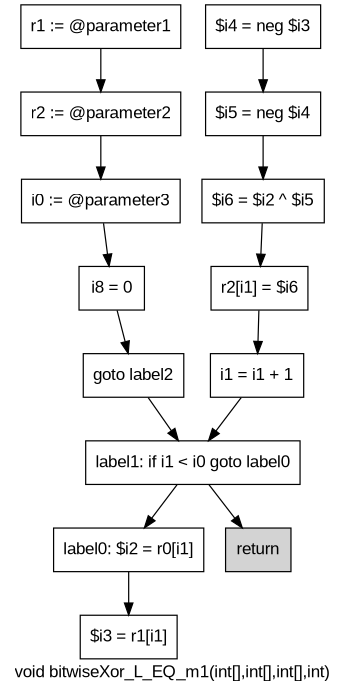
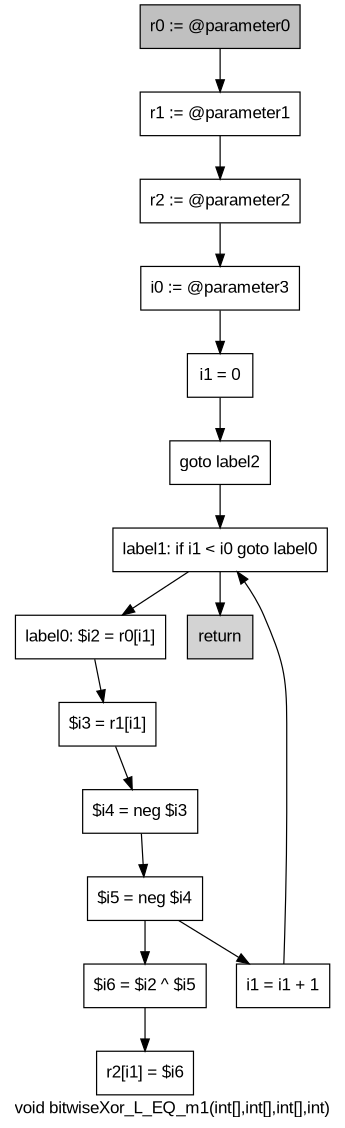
none -> (220, 27)
(112, 288) -> (220, 375)
(258, 326) -> (209, 939)
none -> (122, 762)
